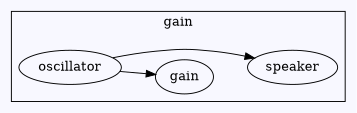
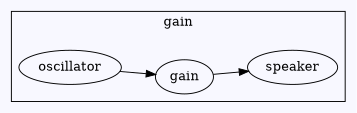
(179, 49) -> (226, 73)
